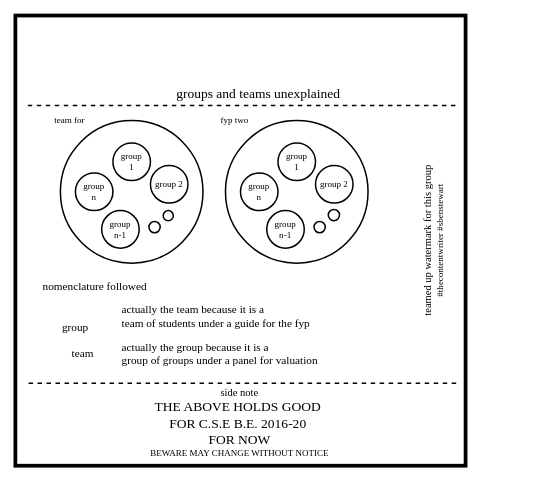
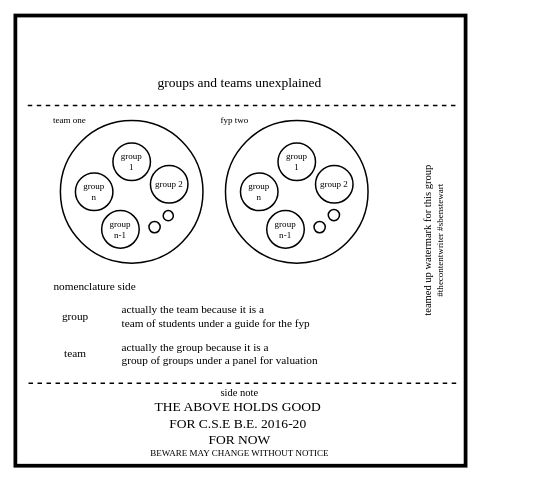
(258, 94) -> (240, 83)
(70, 120) -> (70, 120)
(95, 285) -> (95, 285)
(75, 327) -> (75, 315)
(83, 353) -> (75, 353)
